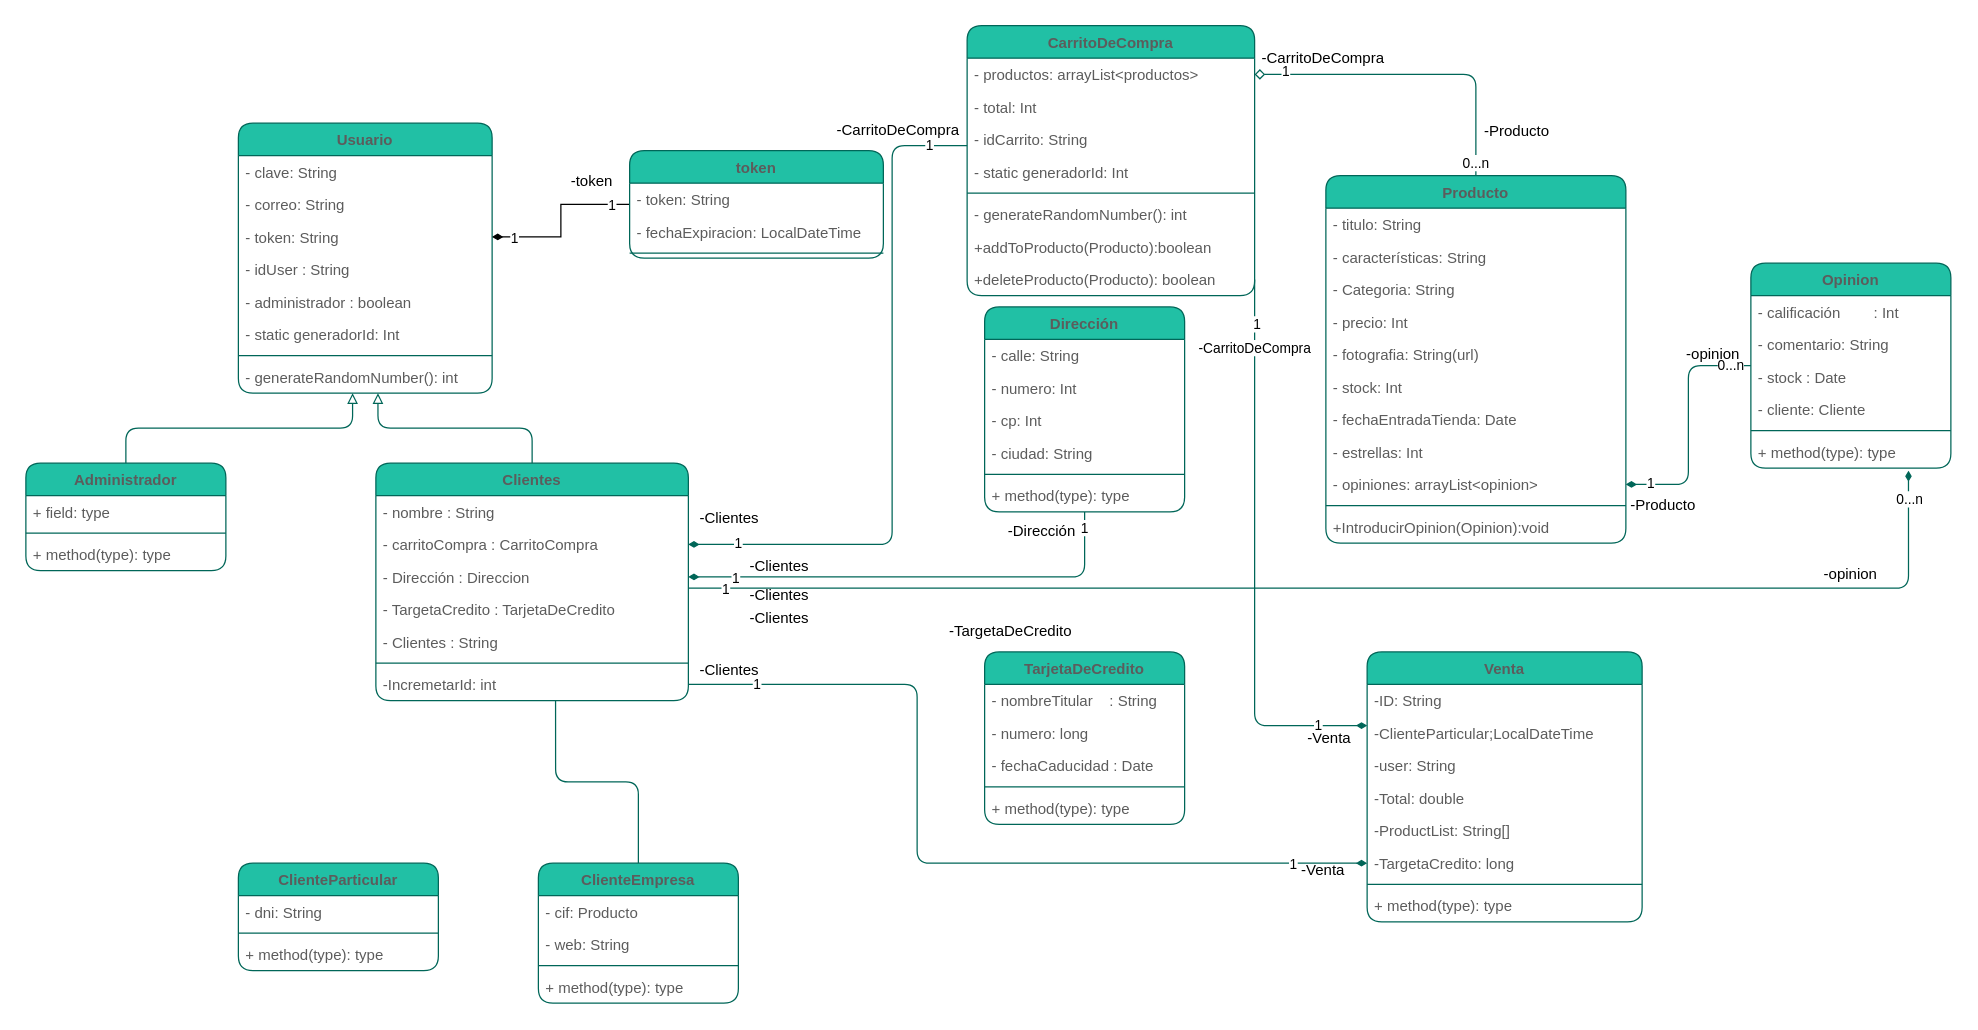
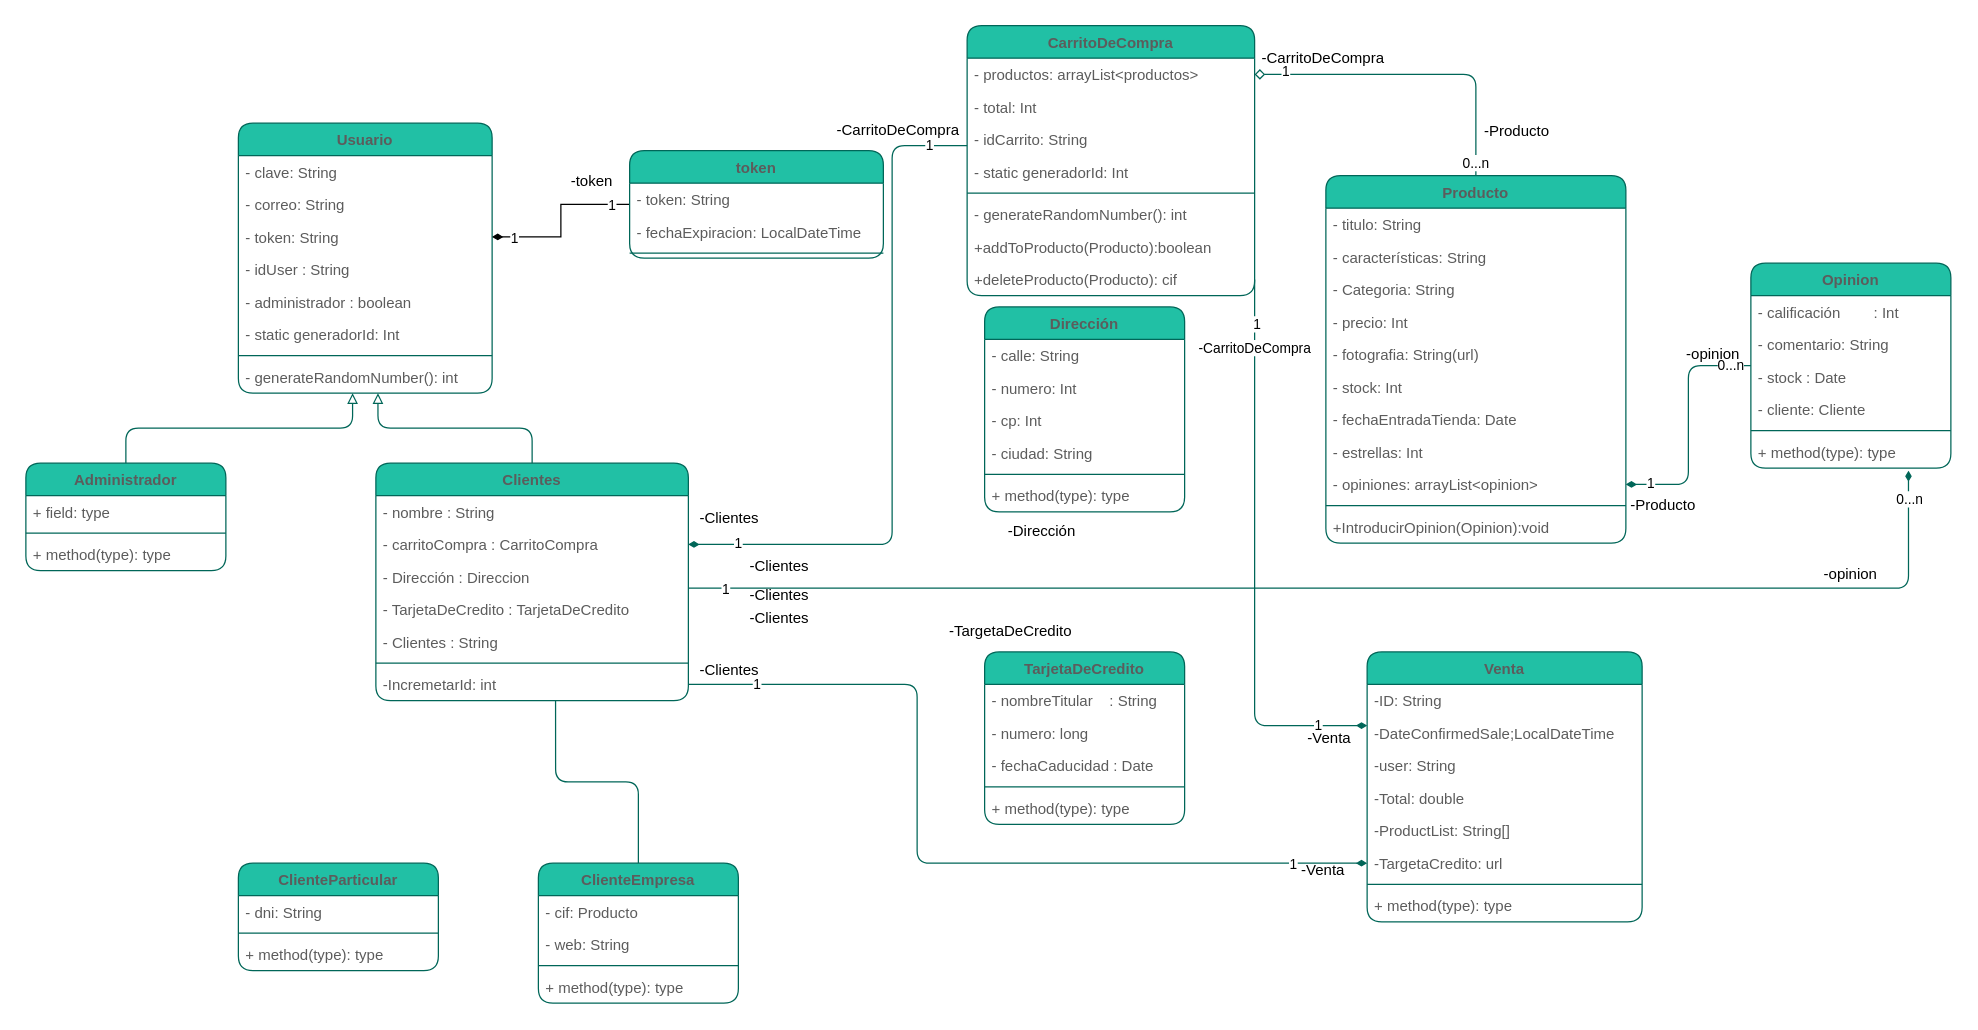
(1109, 280) -> (1092, 280)
(918, 577) -> none
(518, 610) -> (526, 610)
(1495, 734) -> (1498, 734)
(1454, 864) -> (1450, 864)
